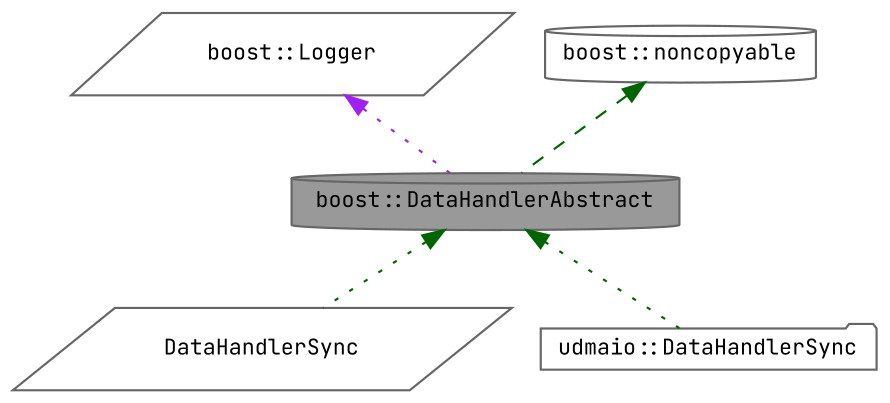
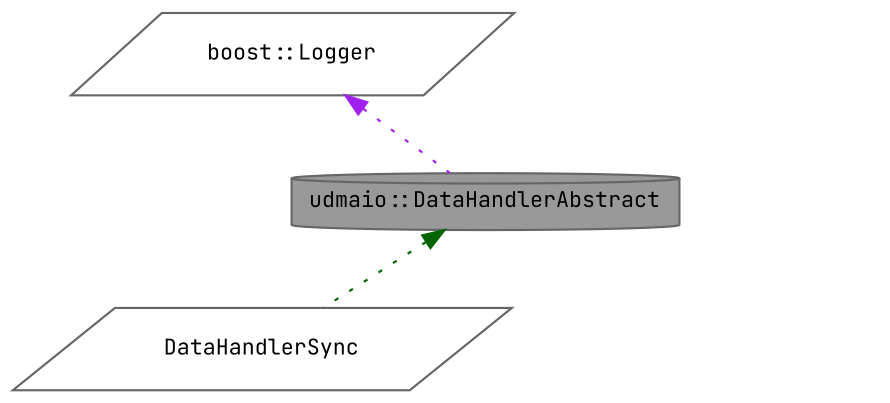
(681, 54) -> none
(486, 202) -> (486, 202)
(709, 349) -> none
